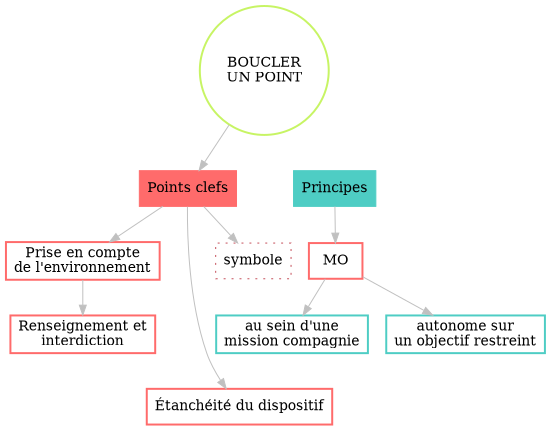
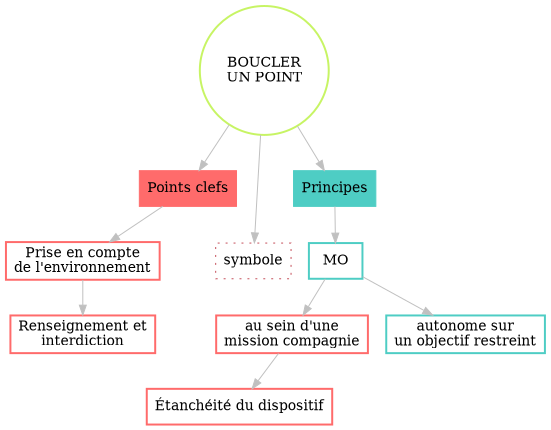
none -> (308, 144)
(217, 221) -> (258, 184)
(336, 261) -> (336, 261)
(193, 296) -> (268, 367)
(292, 334) -> (292, 334)
